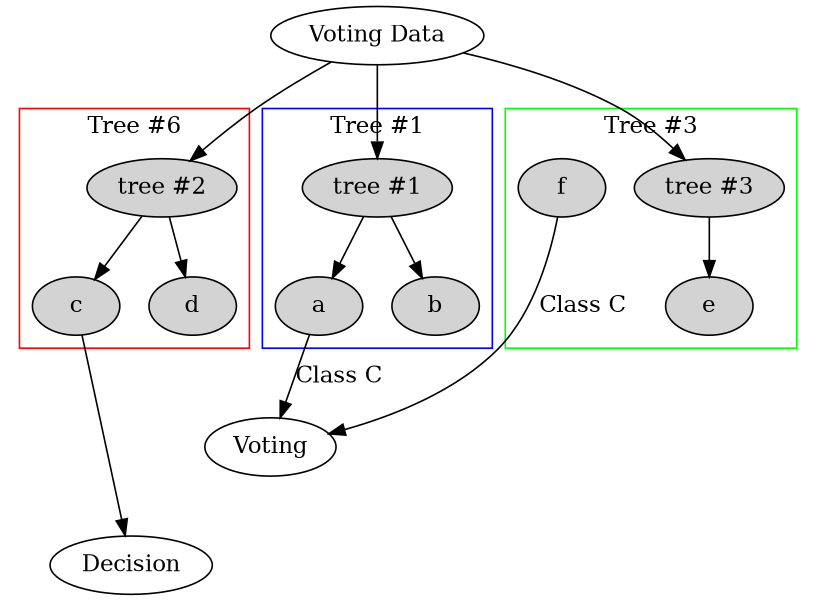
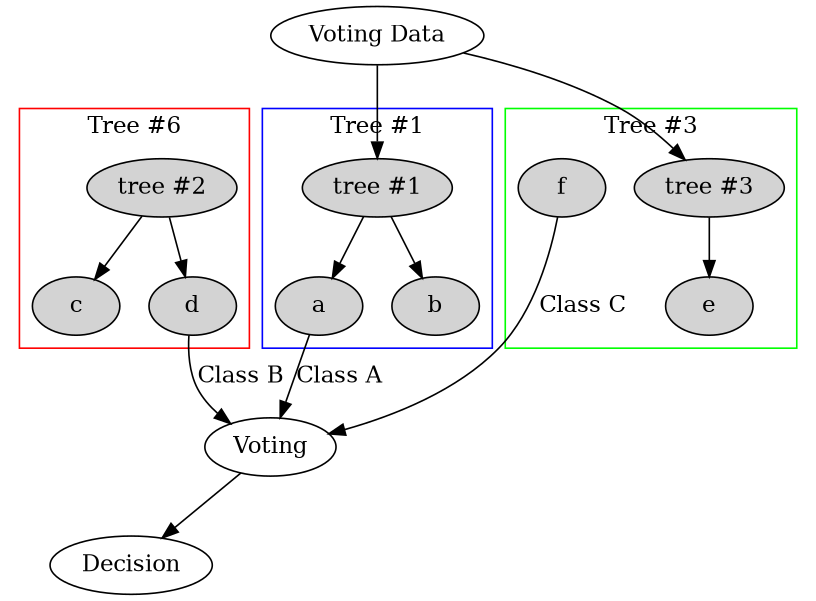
(271, 98) -> none
(339, 377) -> (339, 377)
none -> (193, 378)
(102, 427) -> (208, 500)
